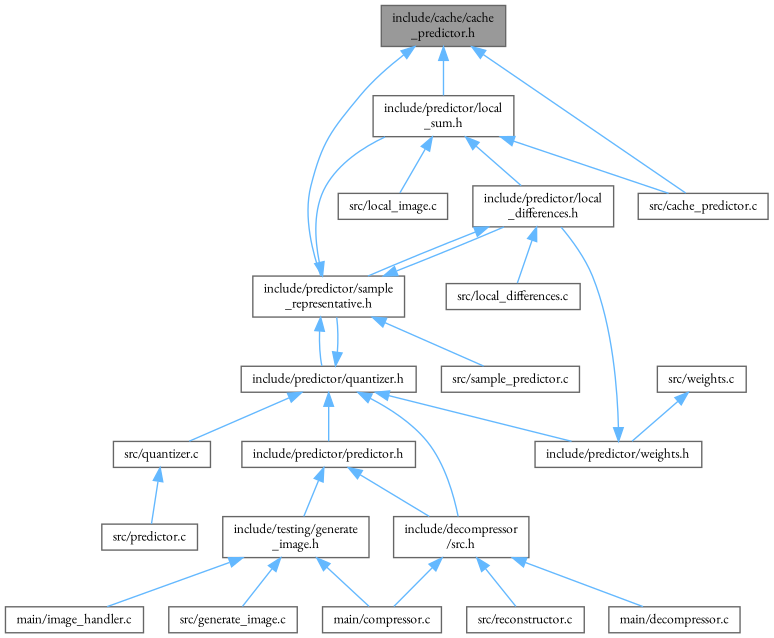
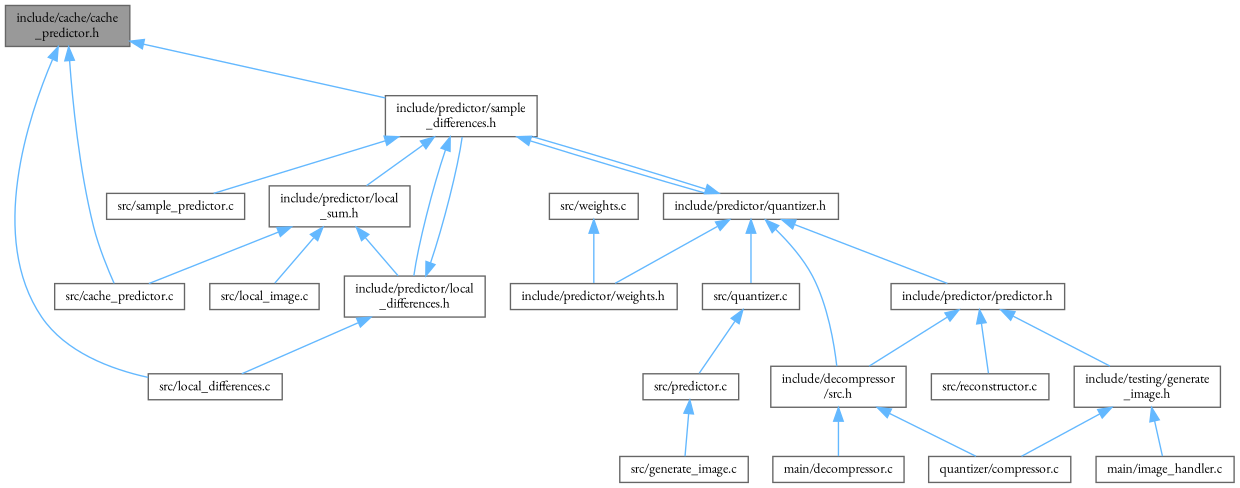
(443, 78) -> (17, 251)
(329, 297) -> (461, 116)
(606, 322) -> none
(257, 588) -> (687, 435)
(501, 588) -> (985, 348)
(382, 620) -> (1000, 469)
